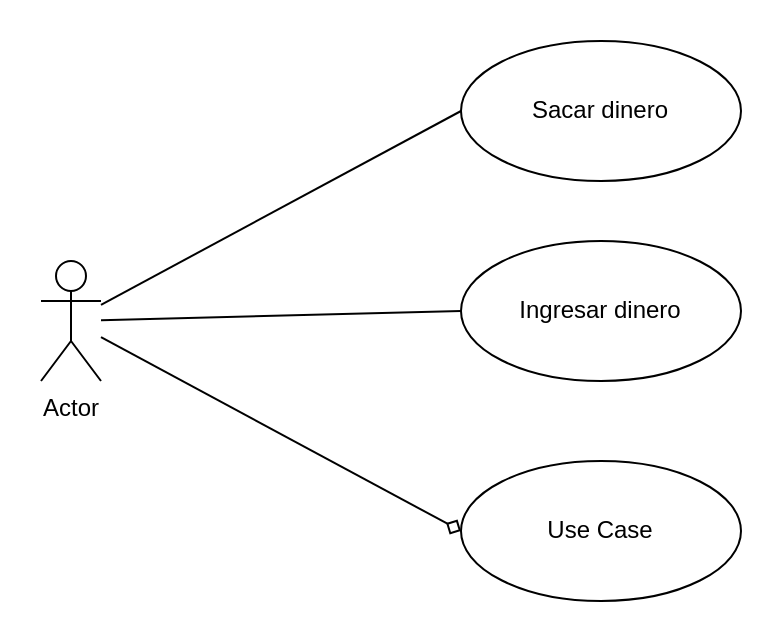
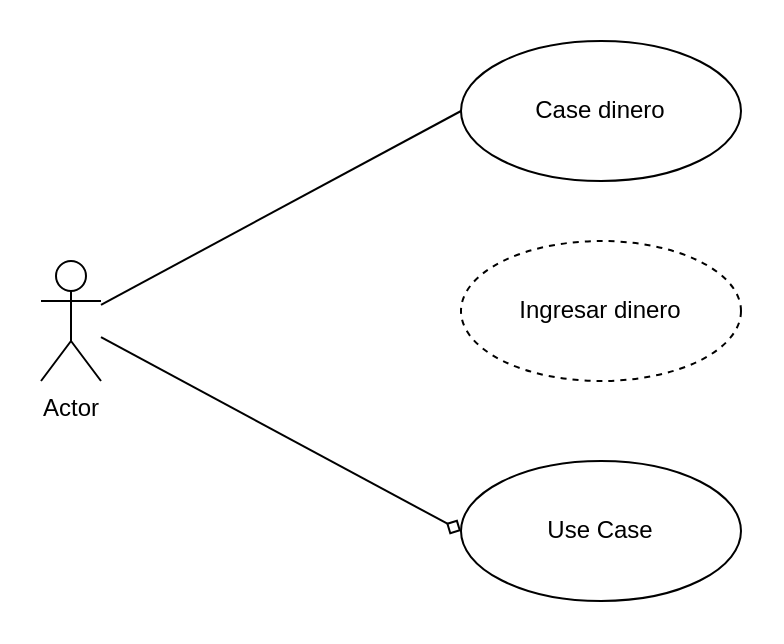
(601, 111) -> (601, 111)
(601, 311) -> (601, 311)
(281, 316) -> none
